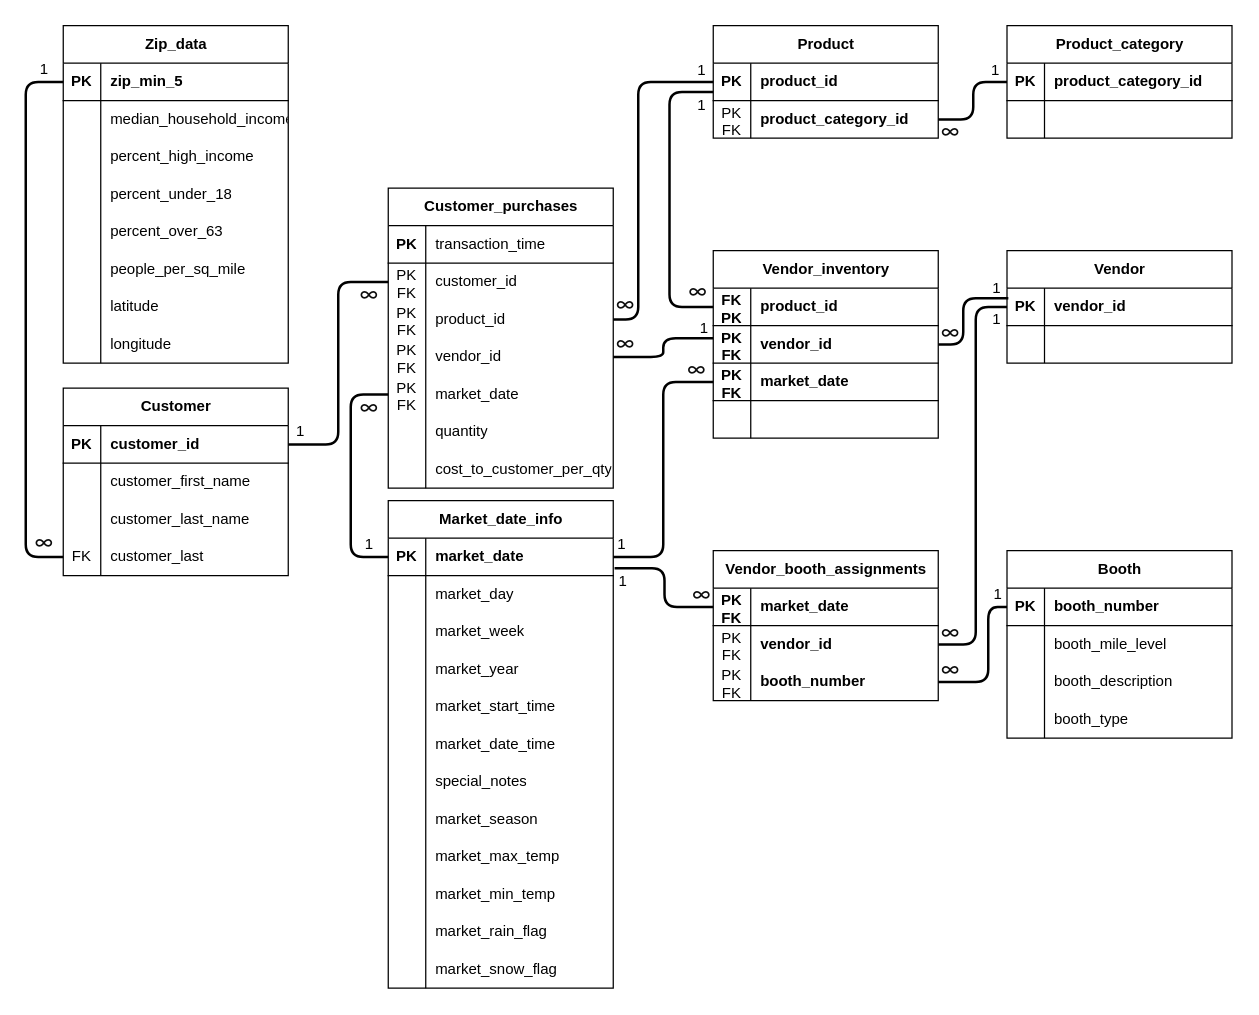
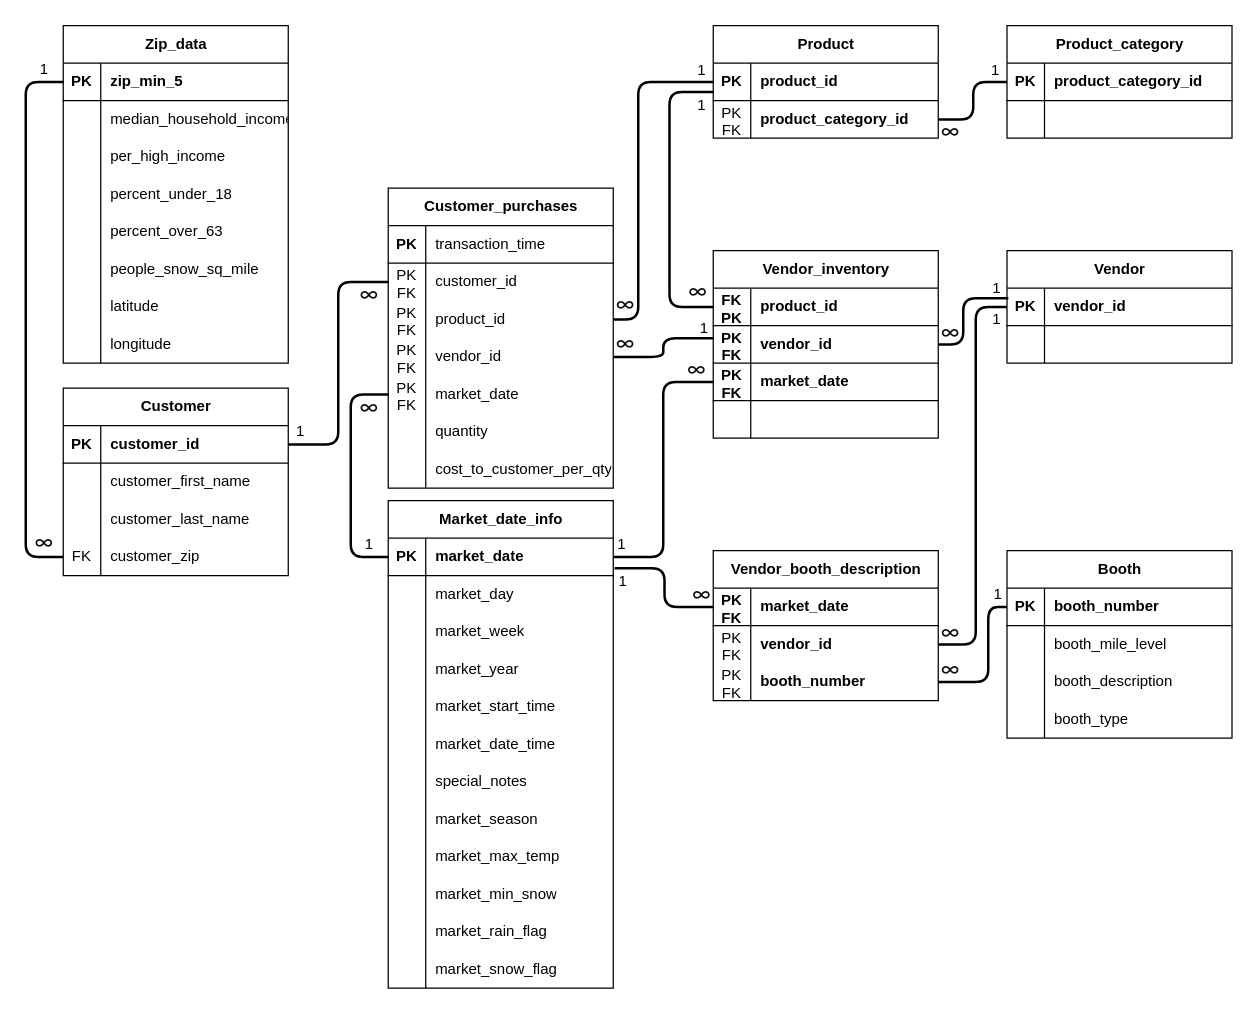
(187, 157) -> (170, 157)
(180, 269) -> (185, 269)
(163, 557) -> (159, 557)
(826, 569) -> (826, 569)
(497, 894) -> (497, 894)
